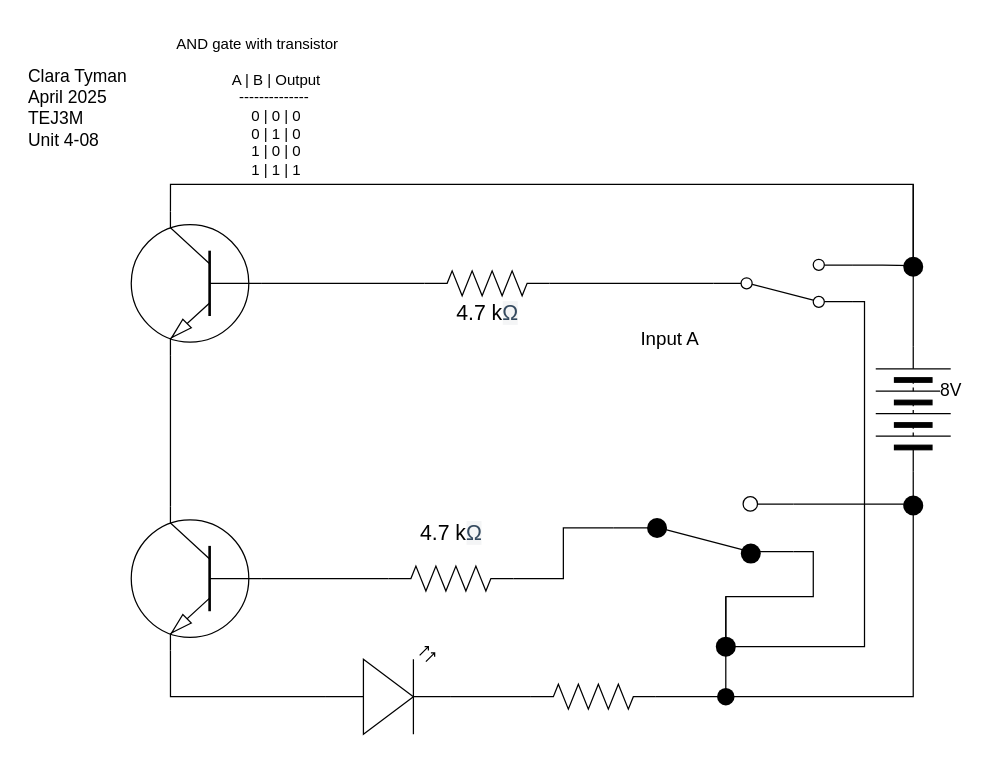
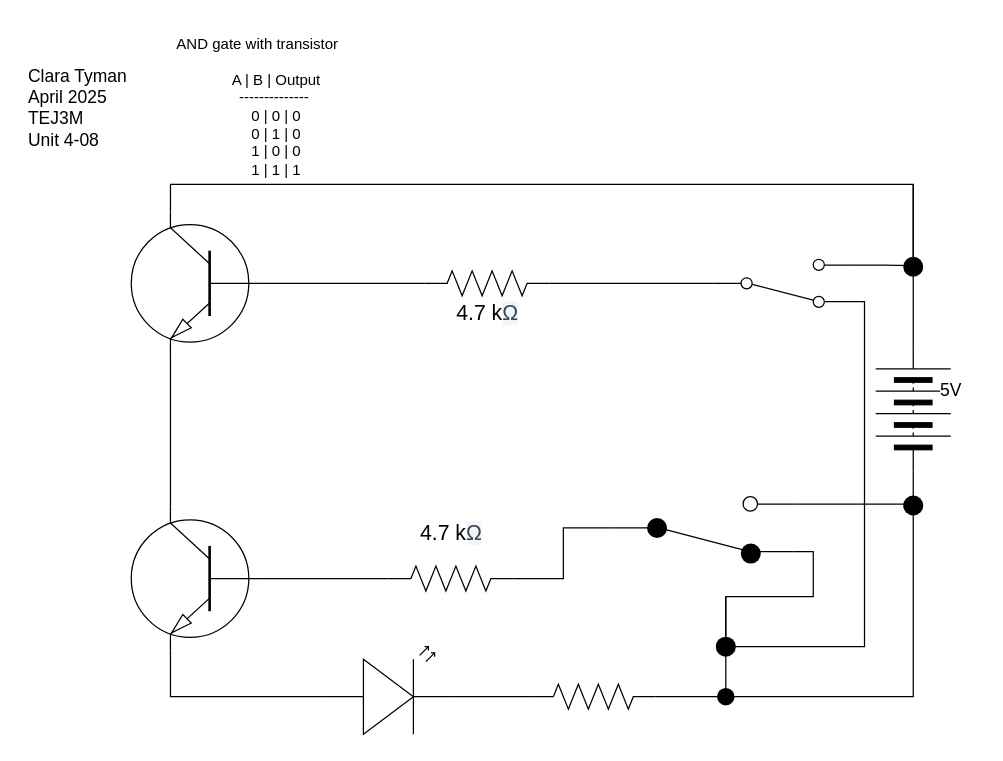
(669, 338) -> none
(951, 391) -> (951, 391)
